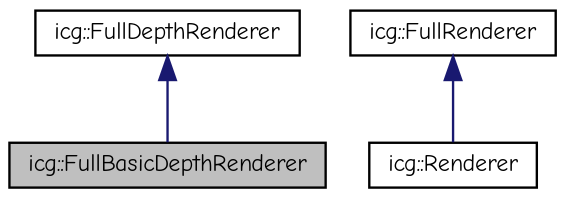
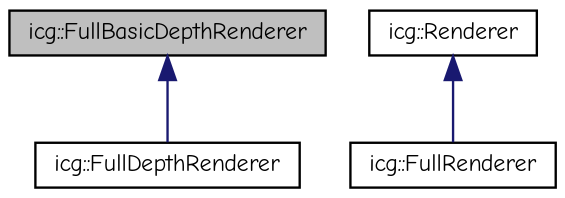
(168, 111) -> (168, 111)
(453, 111) -> (453, 111)
